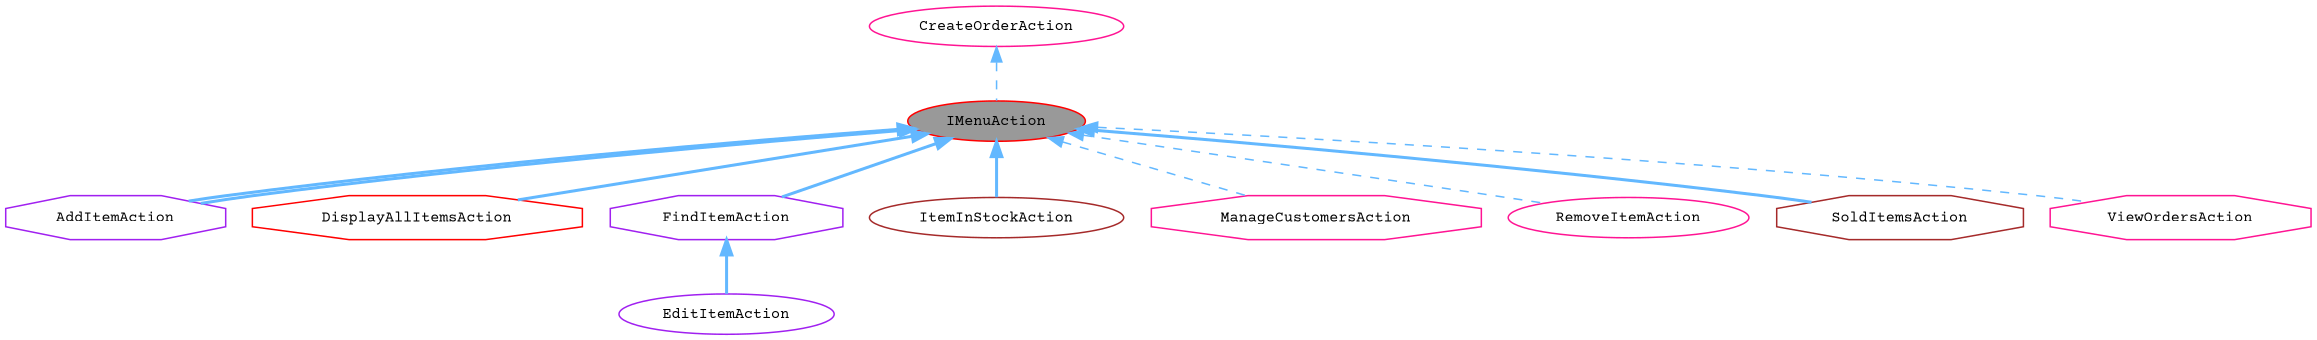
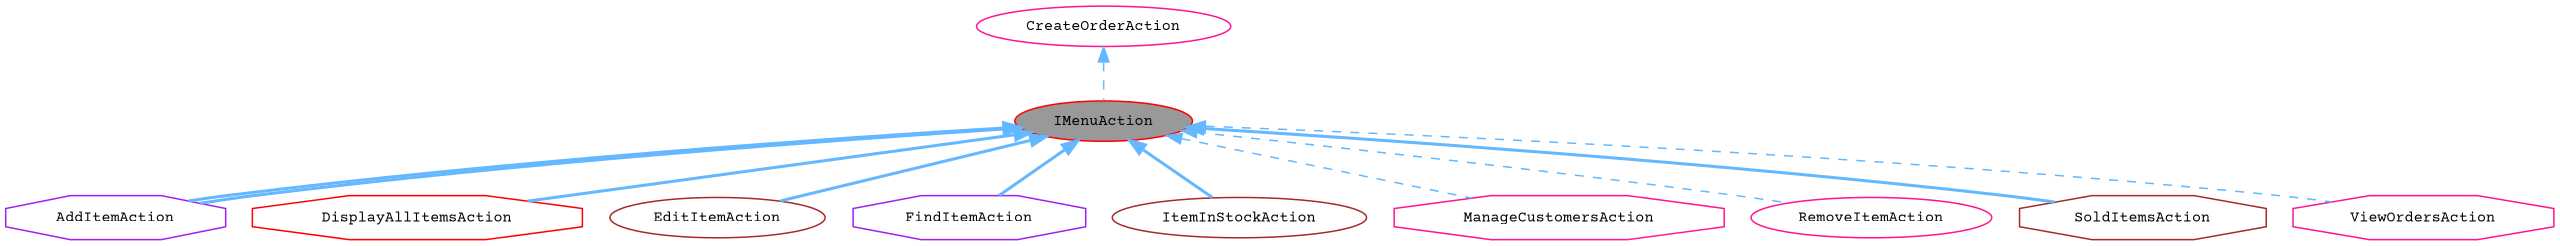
(727, 274) -> (906, 171)
(727, 314) -> (718, 218)
